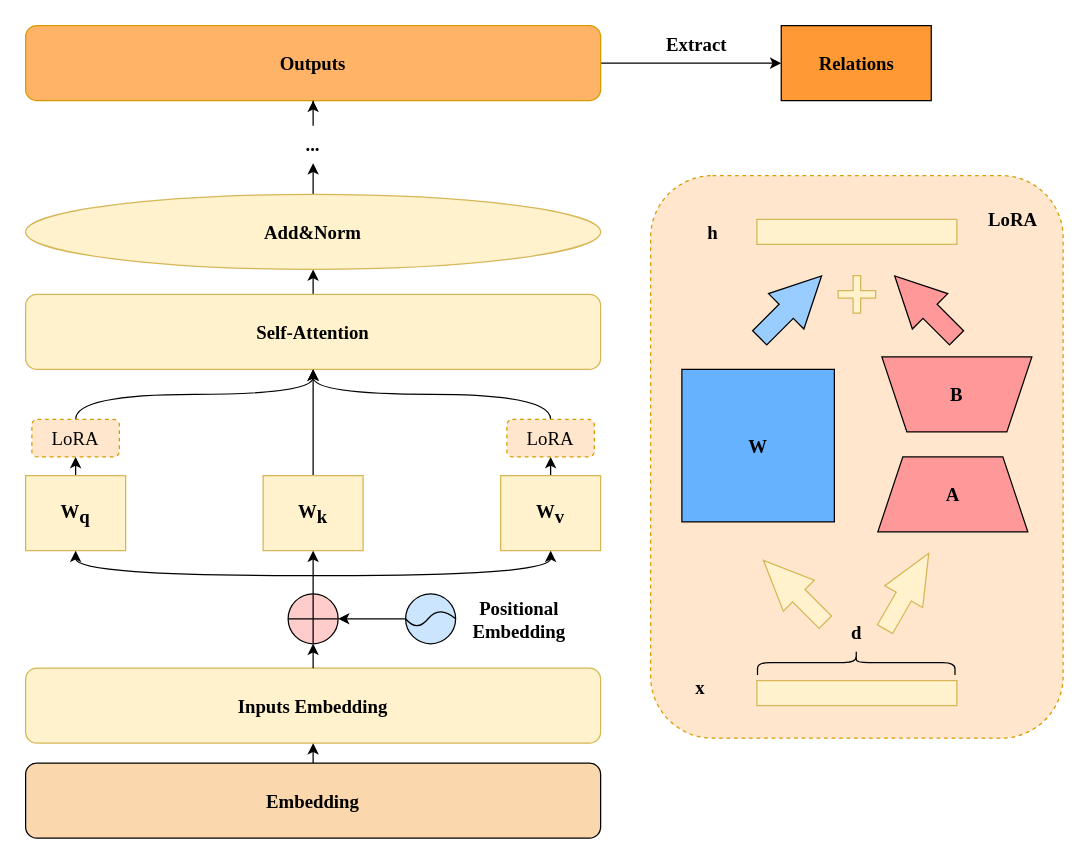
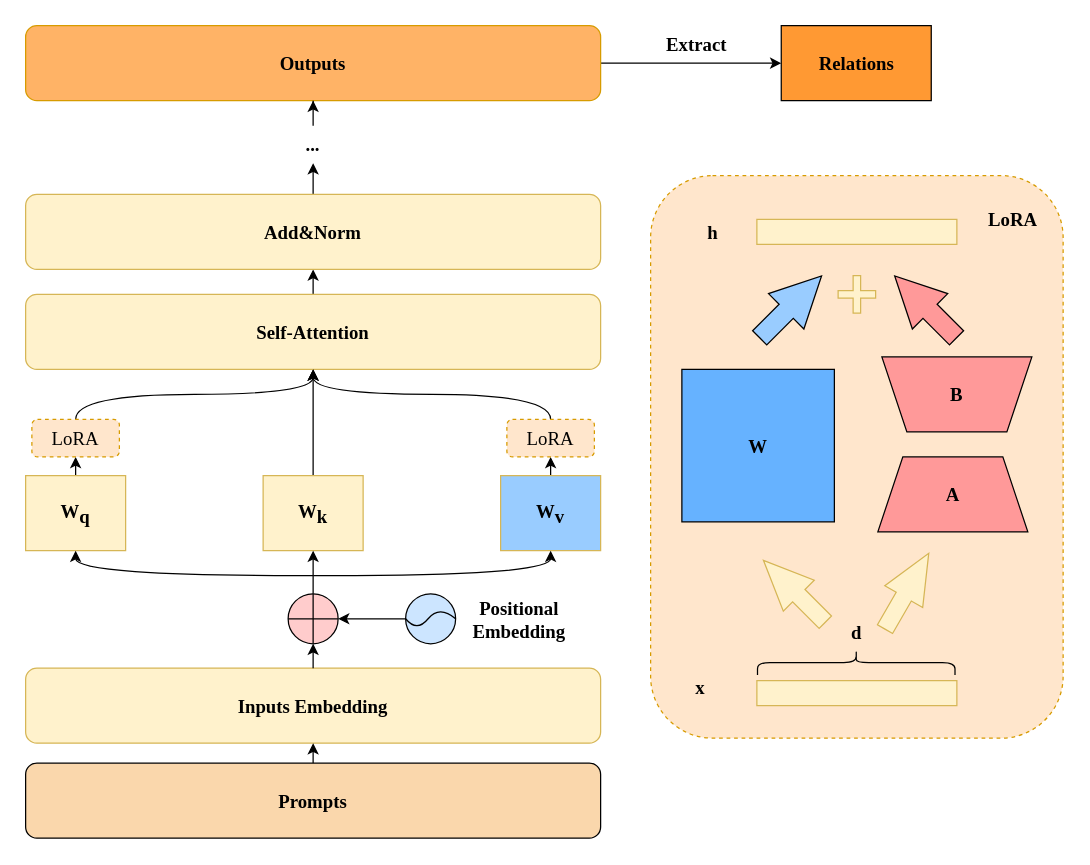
(313, 232) -> (313, 232)
(551, 513) -> (551, 513)
(313, 801) -> (313, 801)
